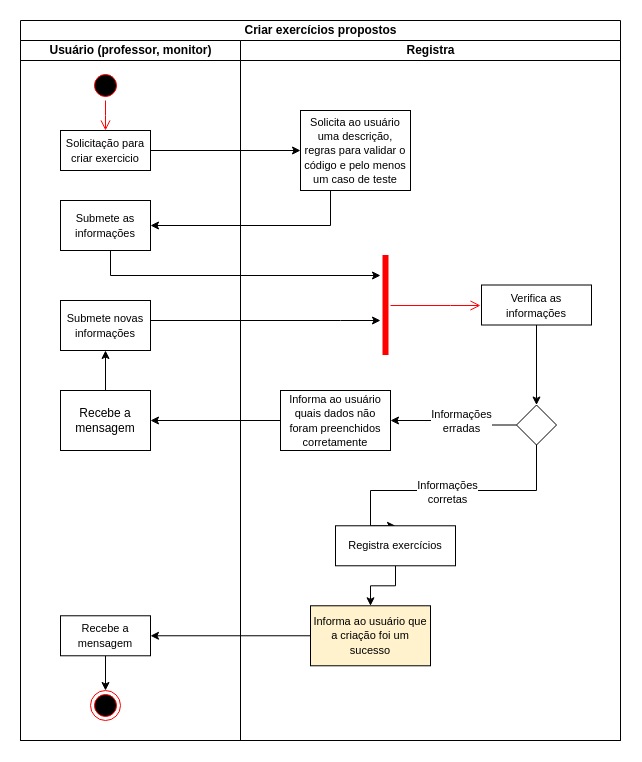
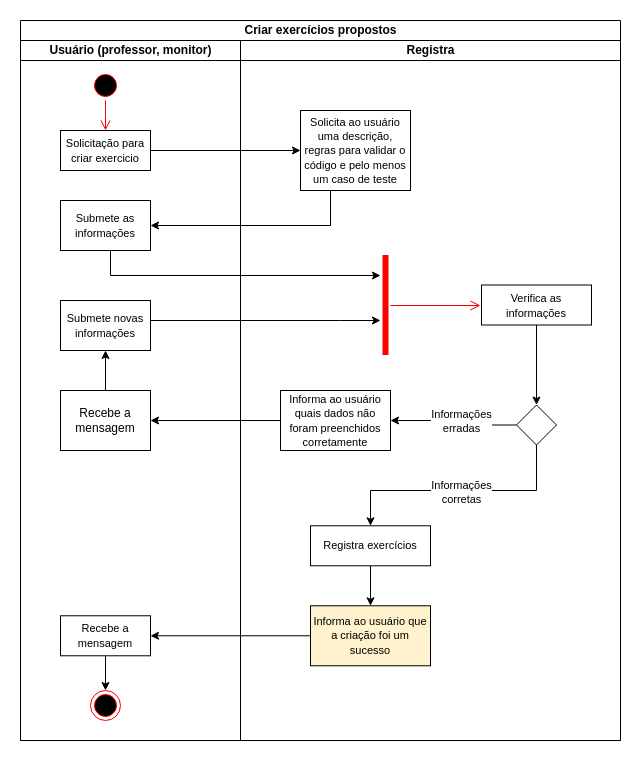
(396, 546) -> (371, 546)
